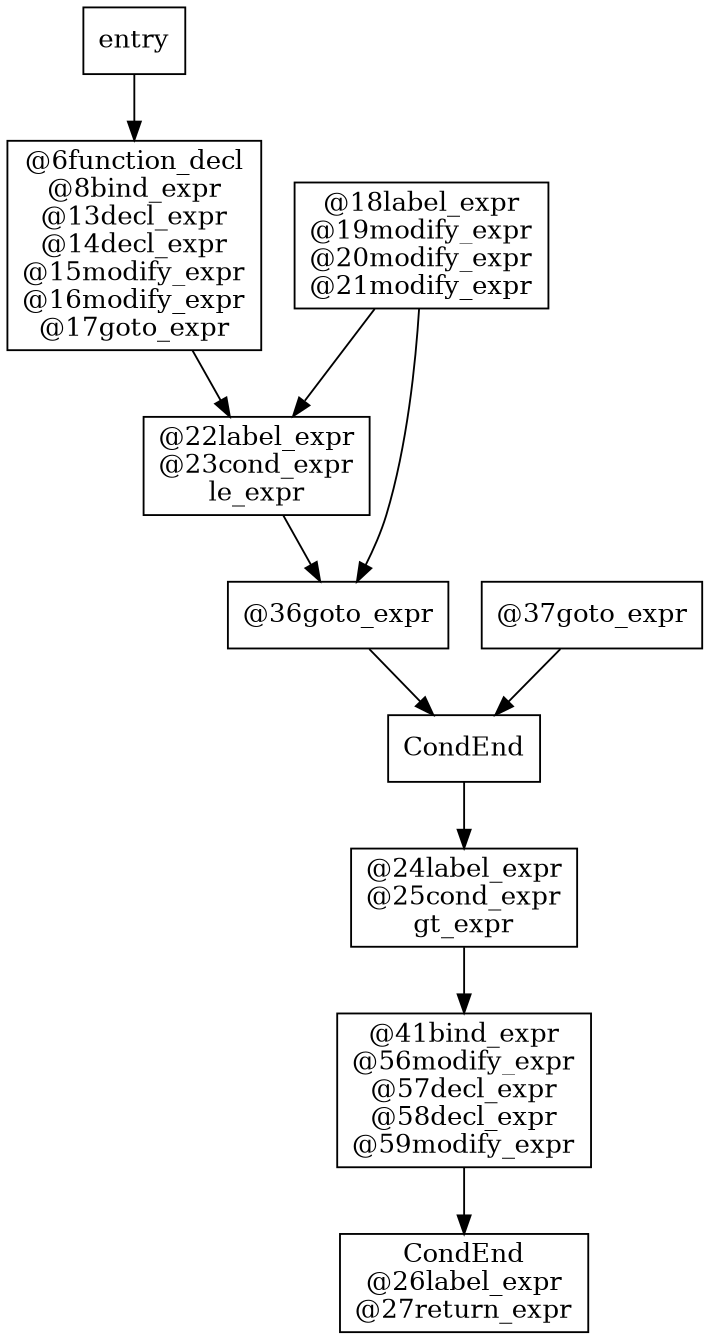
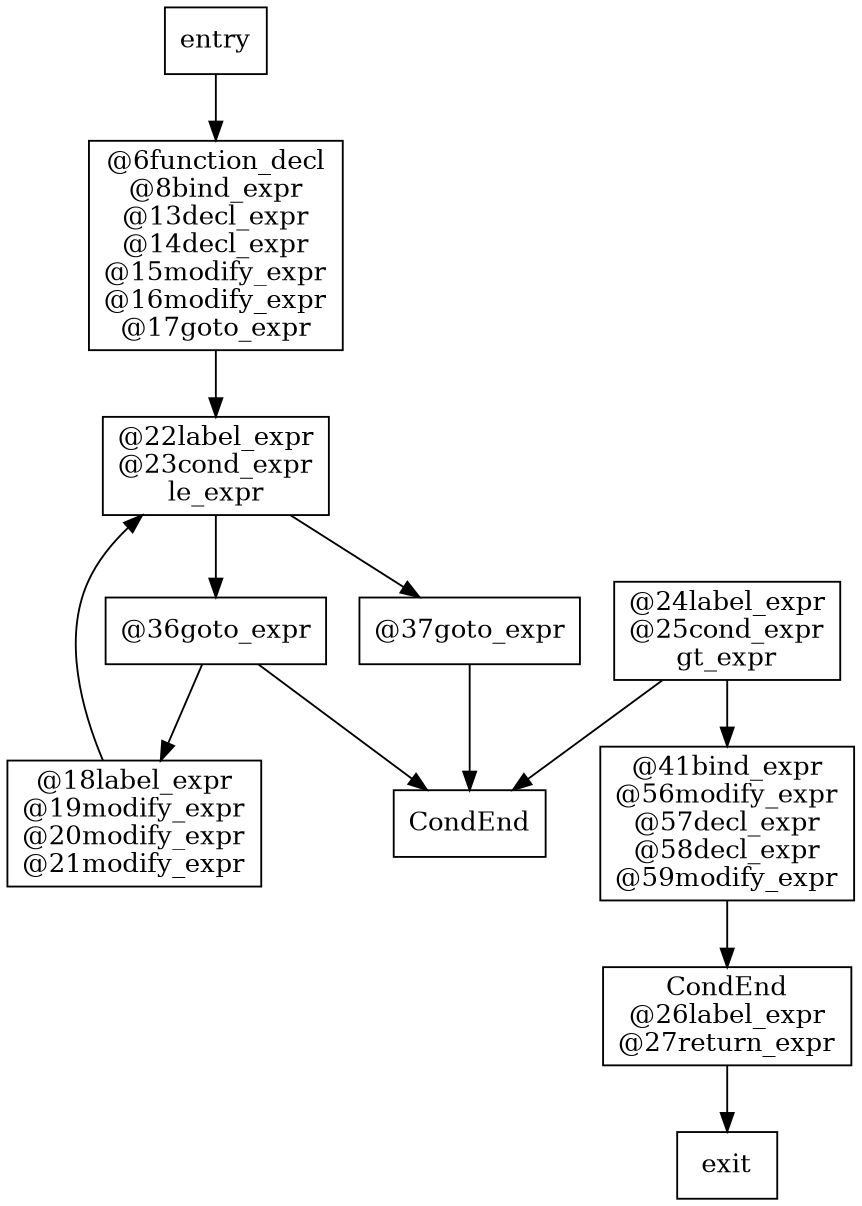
(404, 439) -> (185, 704)
none -> (347, 551)
(464, 806) -> (595, 730)
none -> (727, 1165)
